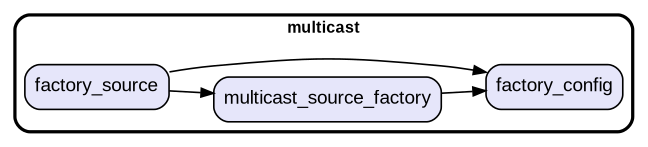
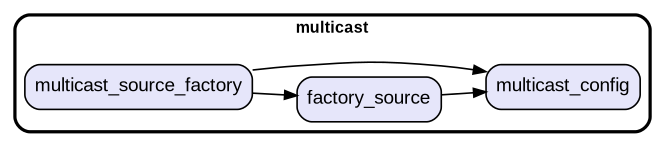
(554, 87) -> (563, 87)
(185, 92) -> (269, 94)
